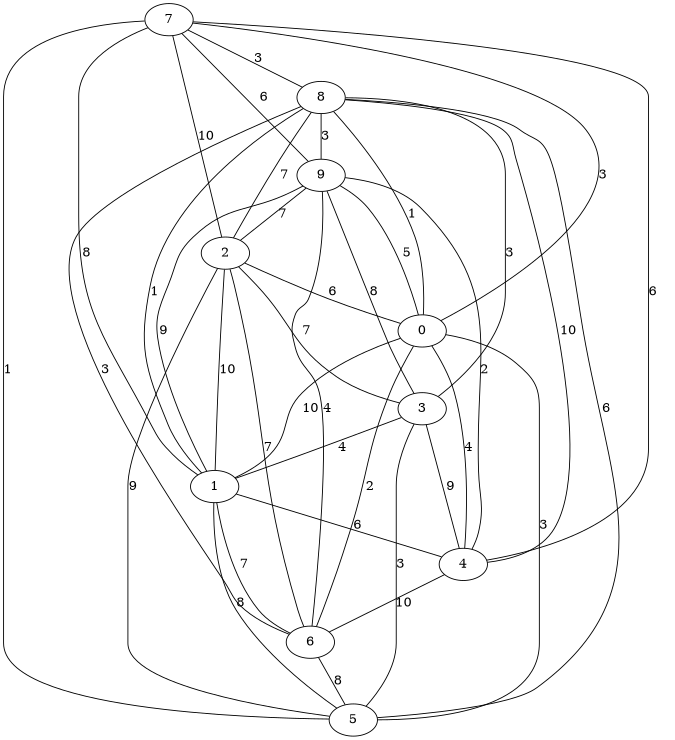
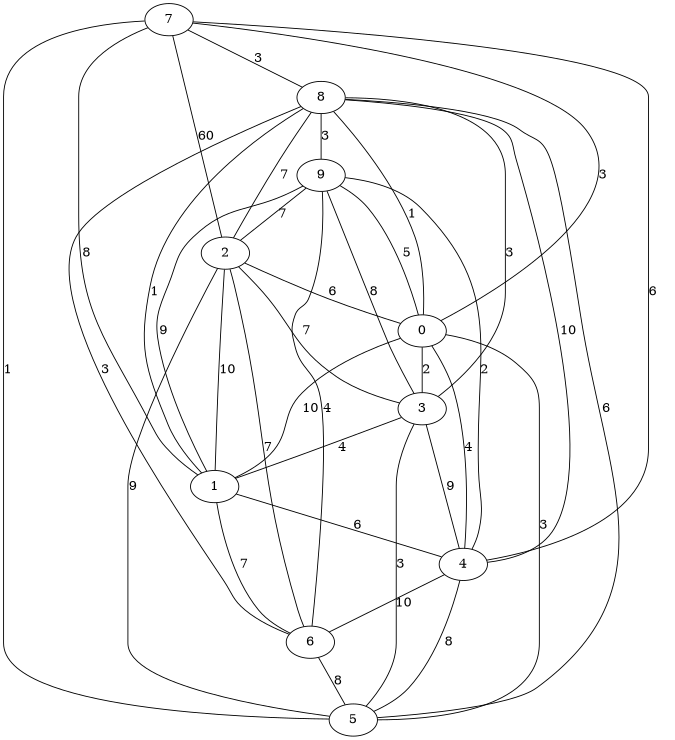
(245, 97) -> none
(206, 136) -> (206, 136)
(363, 485) -> (422, 370)
(245, 622) -> (431, 656)
